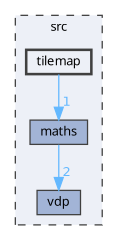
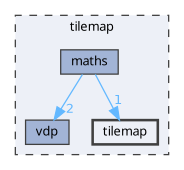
(59, 27) -> (92, 27)
(59, 91) -> (104, 92)
